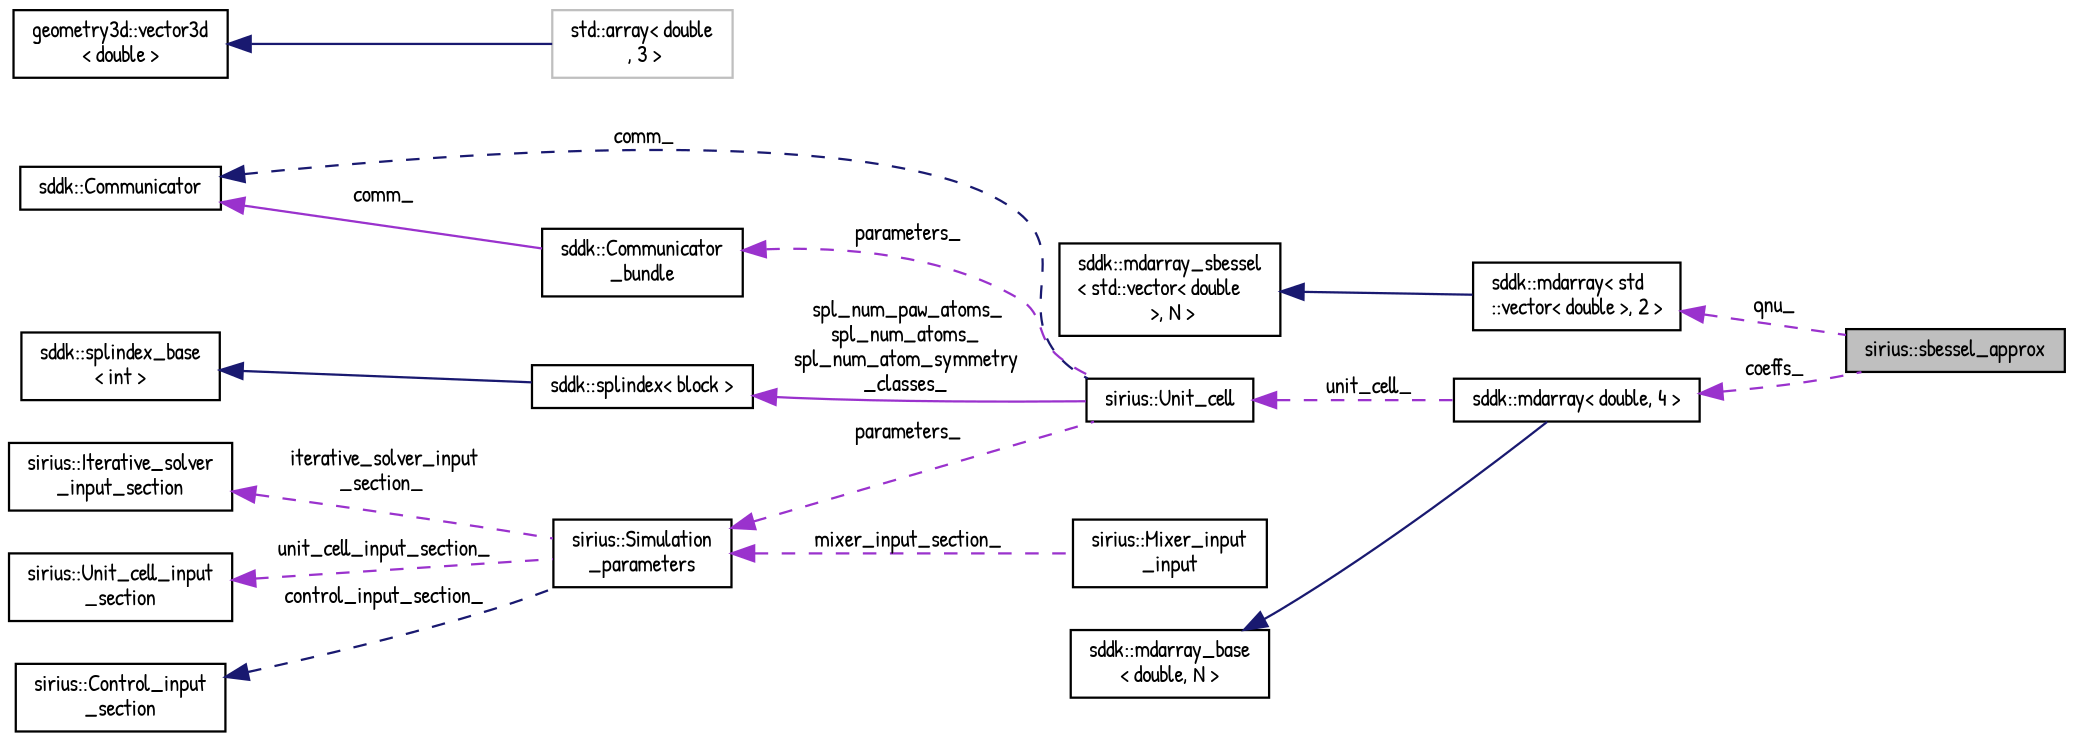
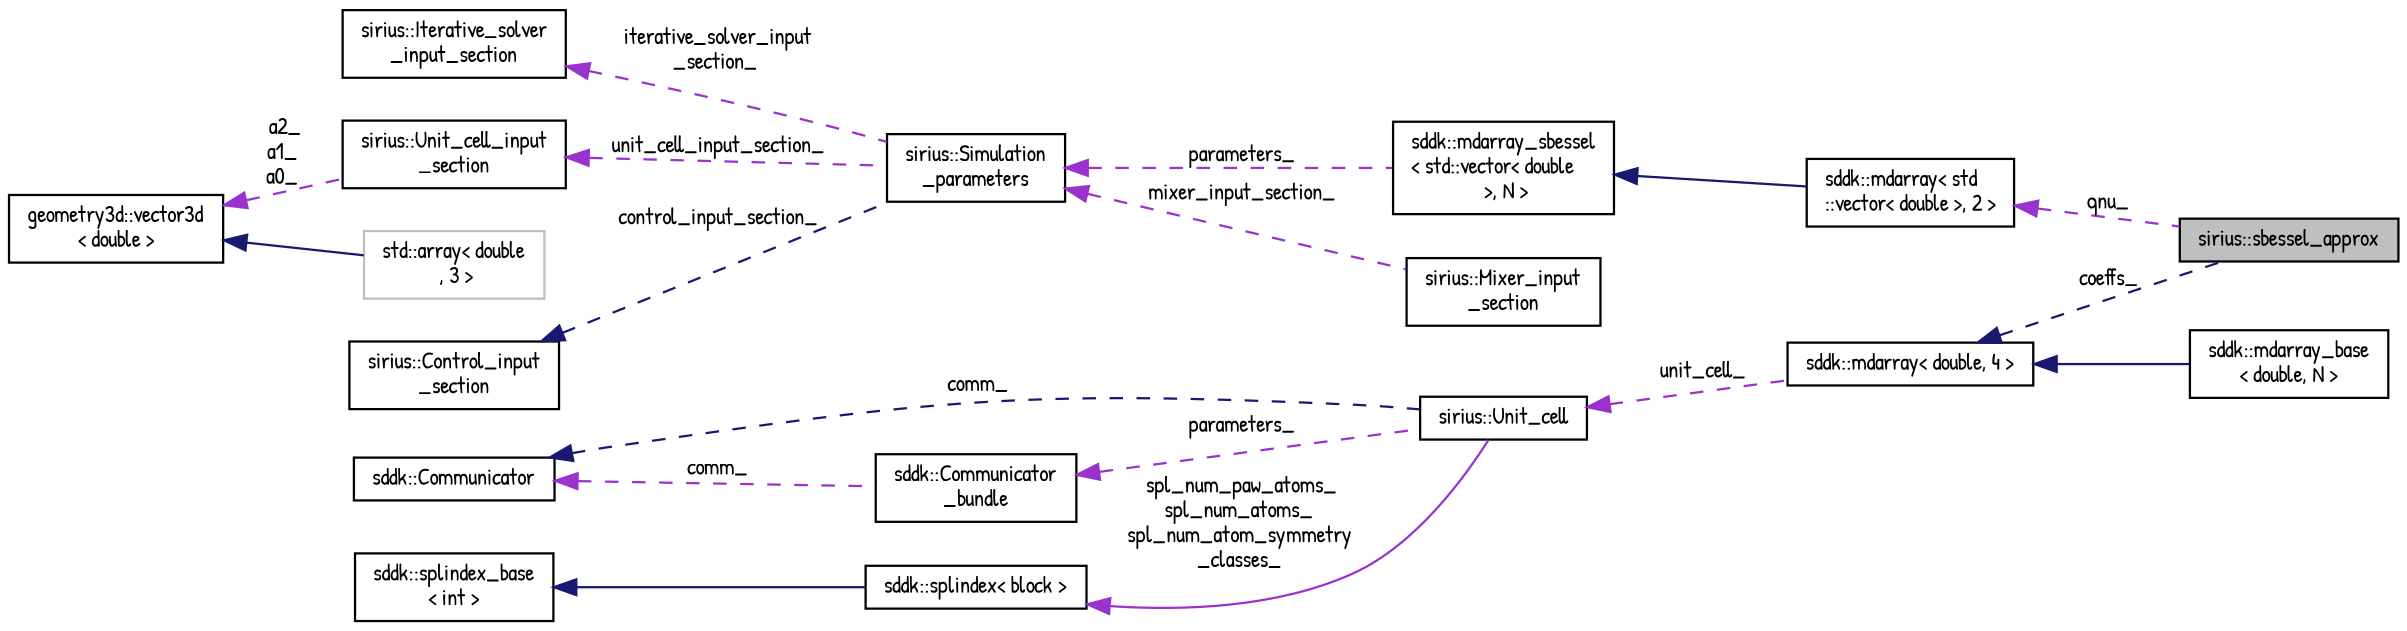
none -> (295, 190)
(393, 227) -> (727, 484)
(1792, 384) -> (2111, 298)
(924, 472) -> (1240, 168)
(1409, 525) -> (2123, 364)
(1170, 553) -> (1504, 292)
